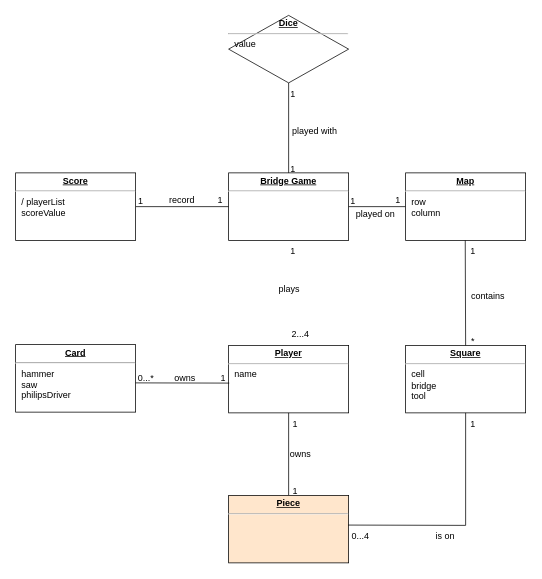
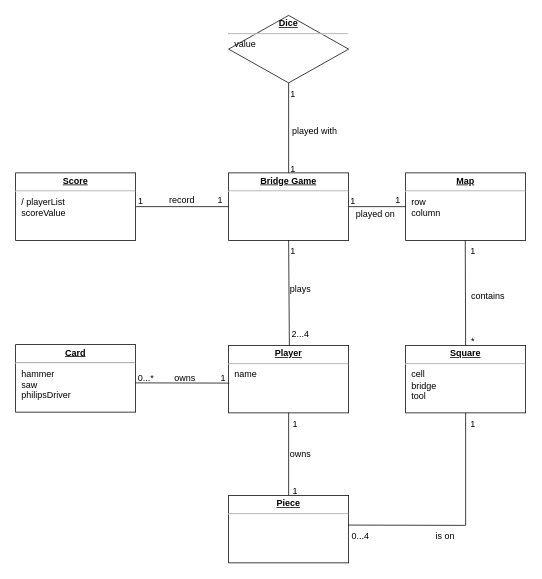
(289, 289) -> (300, 289)
none -> (289, 293)
(288, 529) -> (288, 529)
